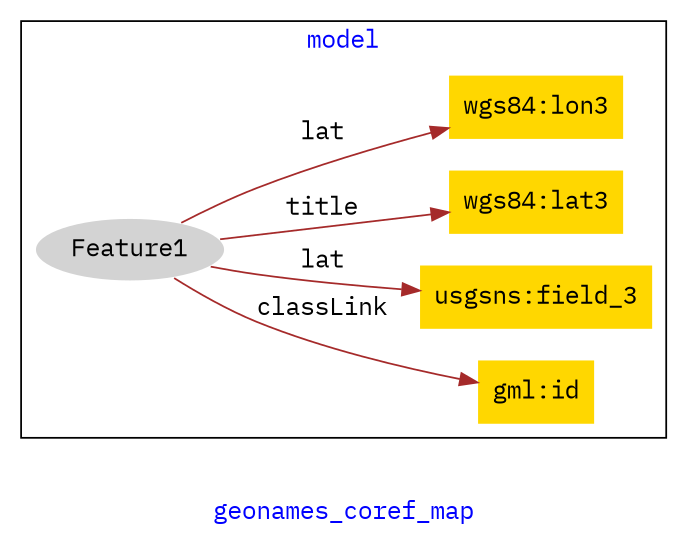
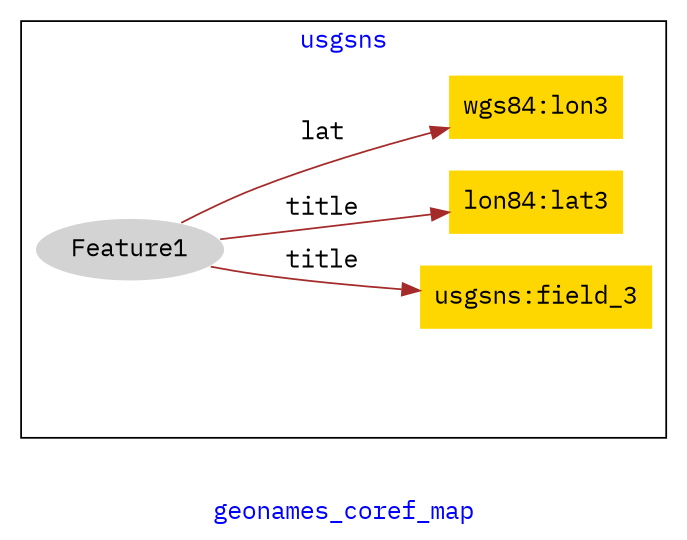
(344, 41) -> (344, 41)
(536, 202) -> (536, 202)
(322, 261) -> (322, 261)
(536, 392) -> none
